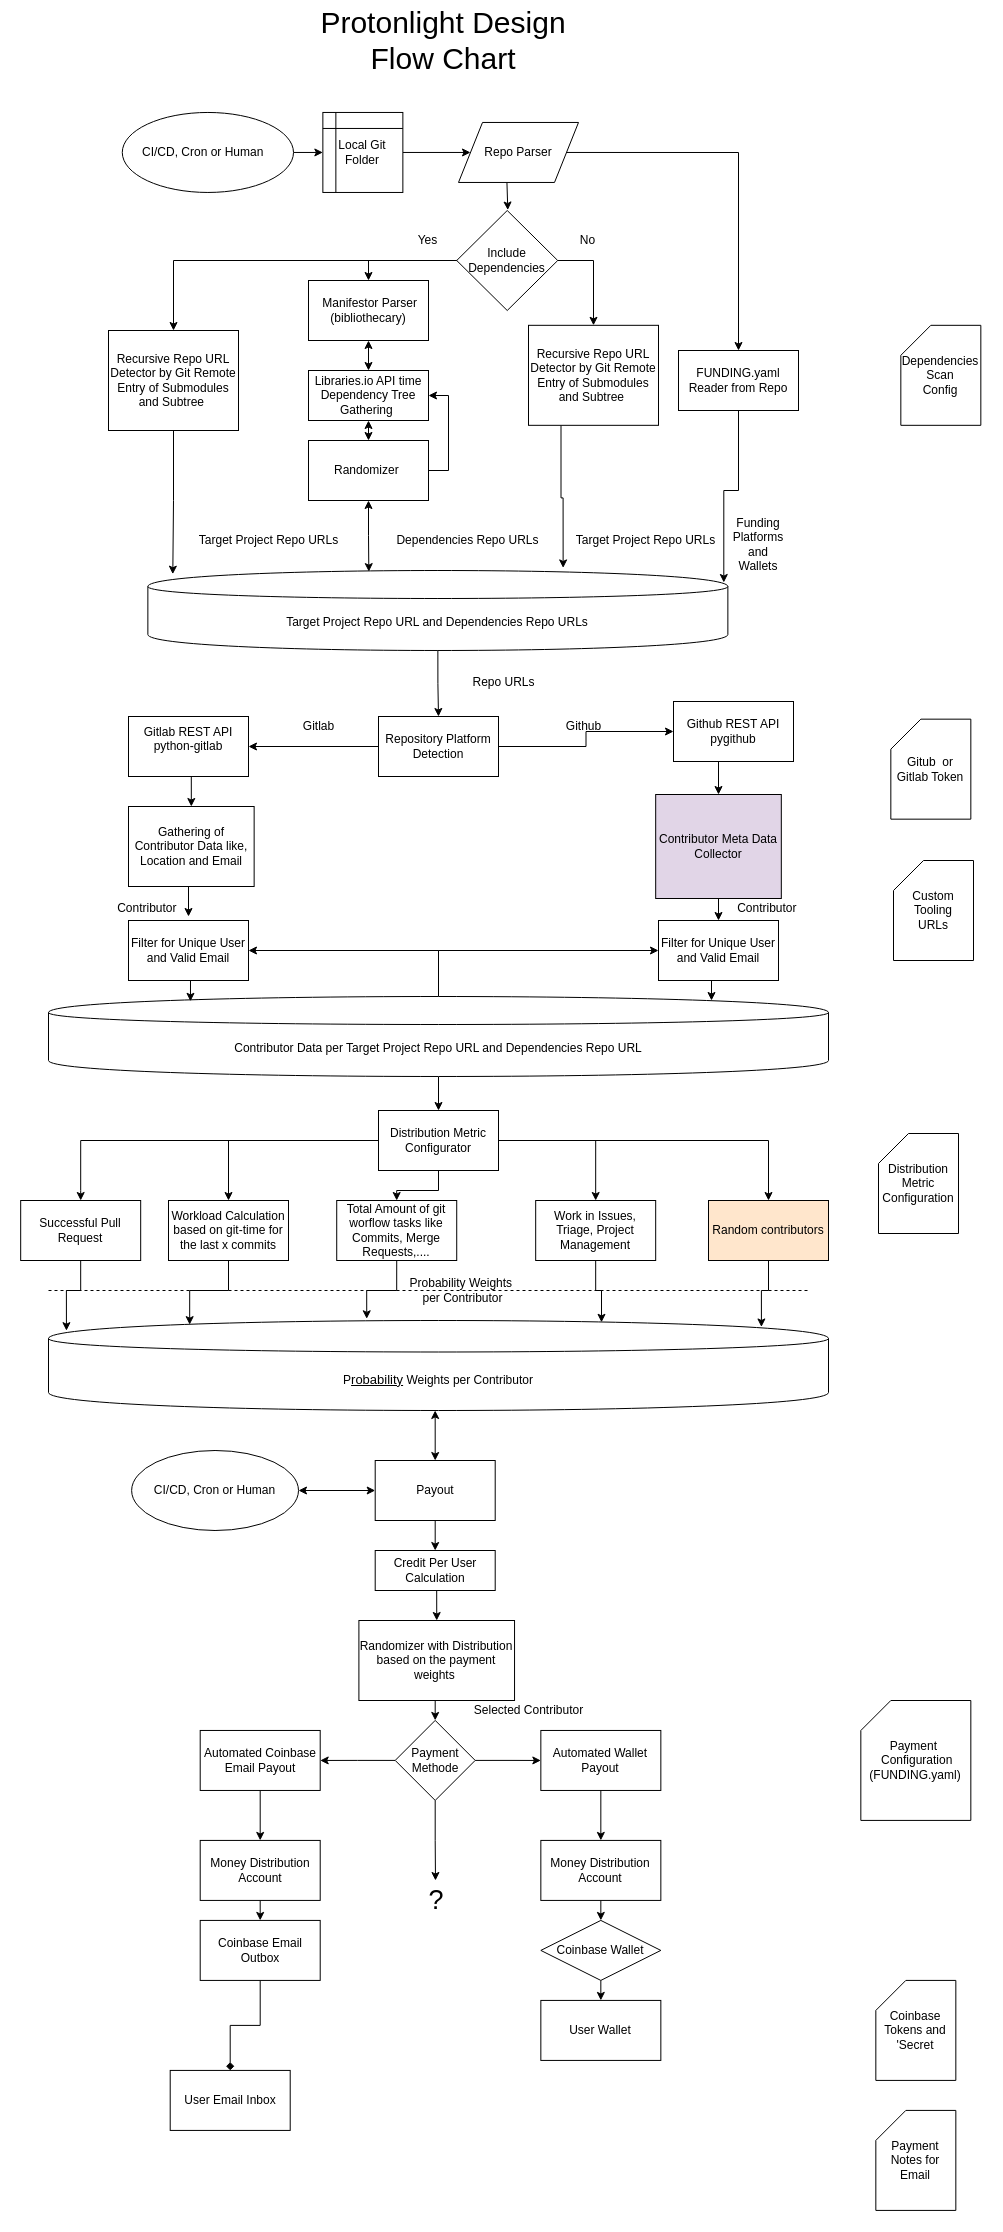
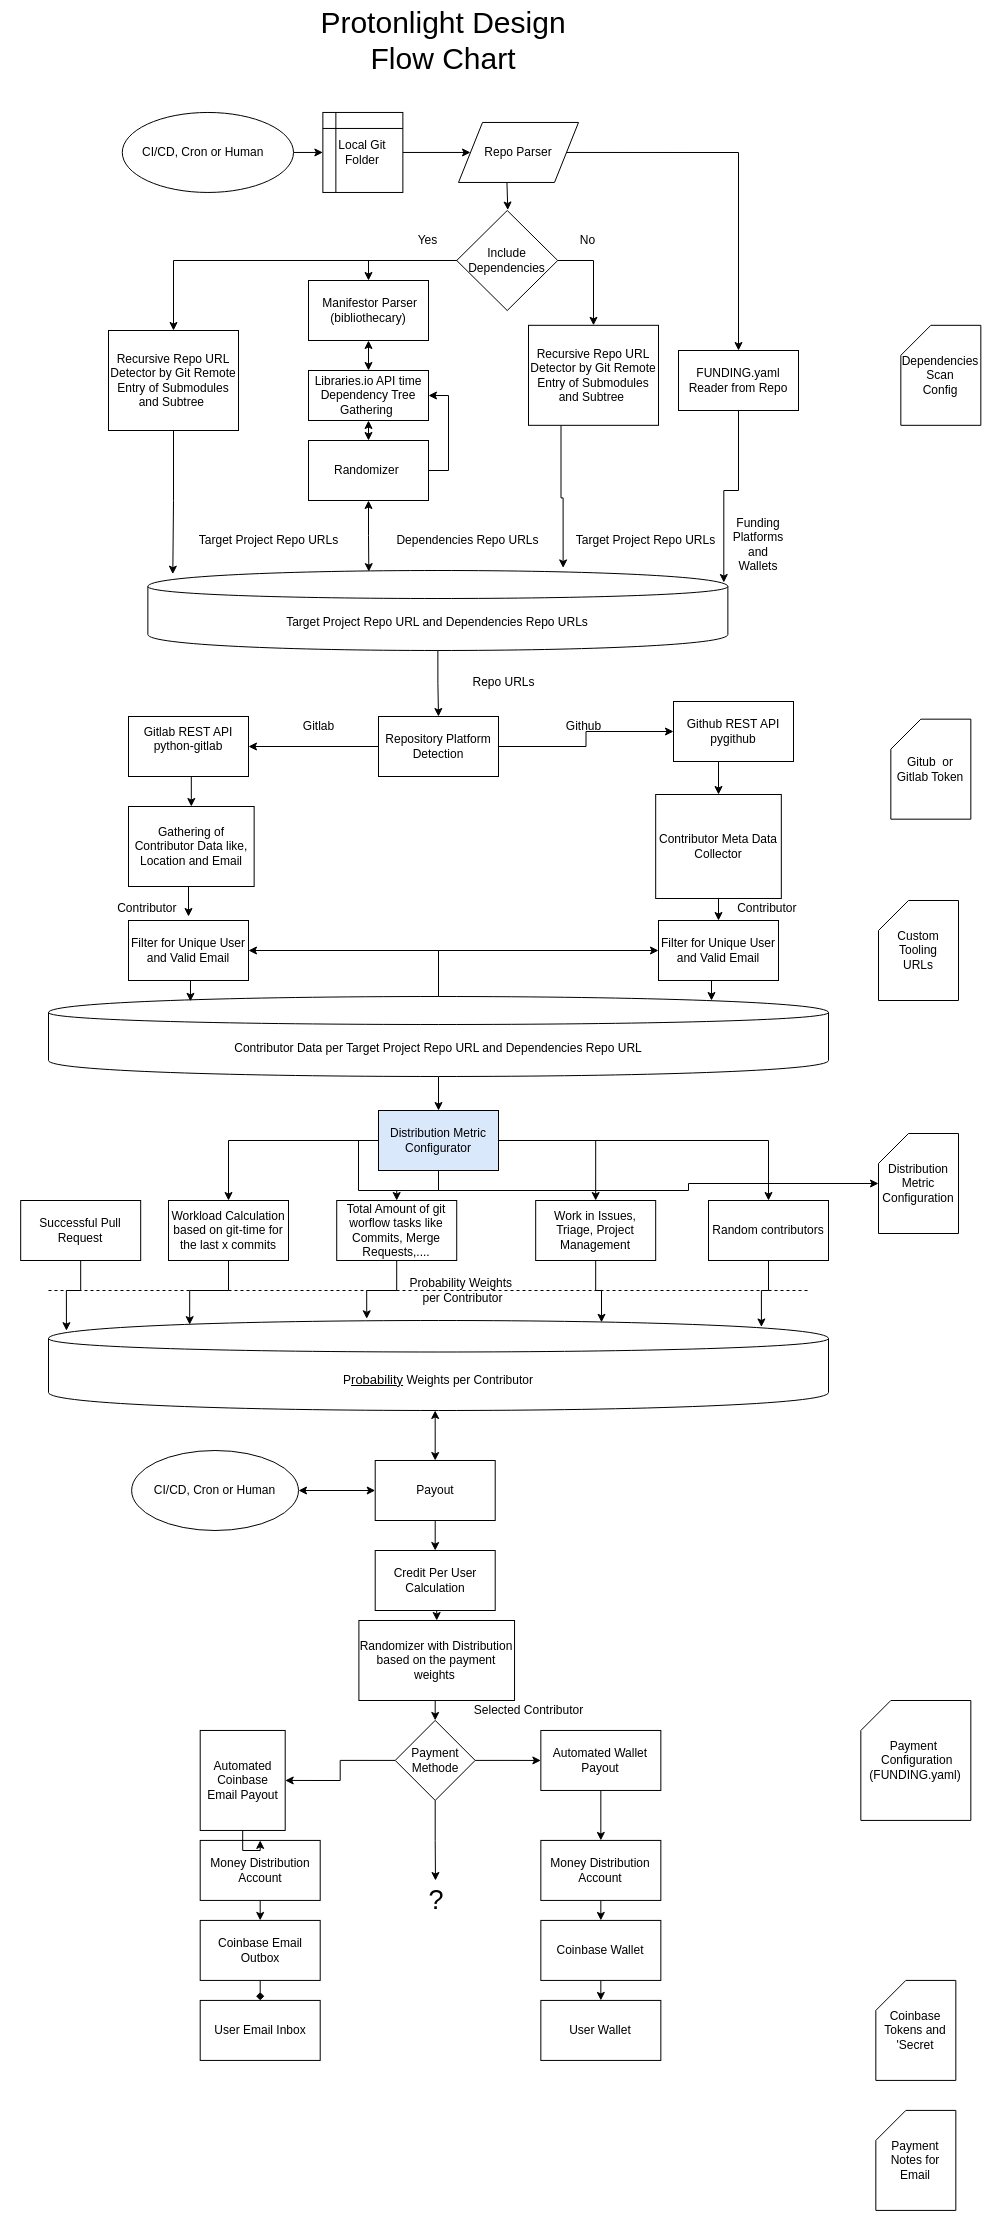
(719, 847) -> (719, 847)
(934, 911) -> (919, 951)
(127, 1141) -> (659, 1191)
(439, 1141) -> (439, 1141)
(769, 1231) -> (769, 1231)
(435, 1571) -> (435, 1581)
(260, 1760) -> (243, 1780)
(601, 1950) -> (601, 1950)
(230, 2100) -> (260, 2030)
